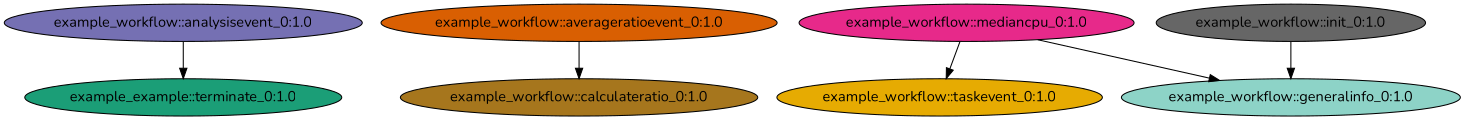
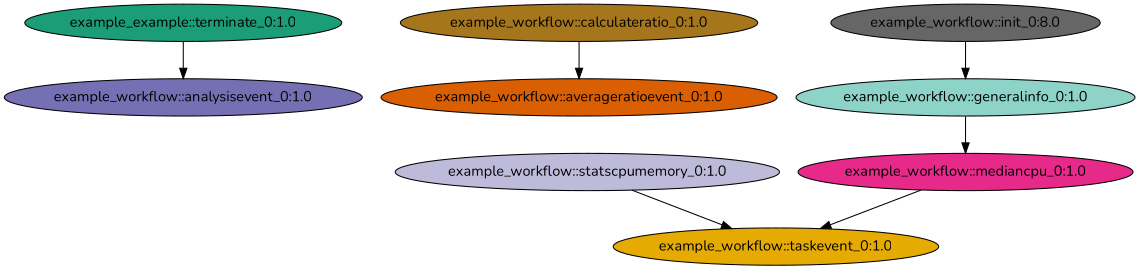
(1291, 23) -> (966, 23)
(183, 55) -> (183, 55)
(579, 55) -> (579, 55)
(1123, 59) -> (966, 130)
none -> (587, 172)
